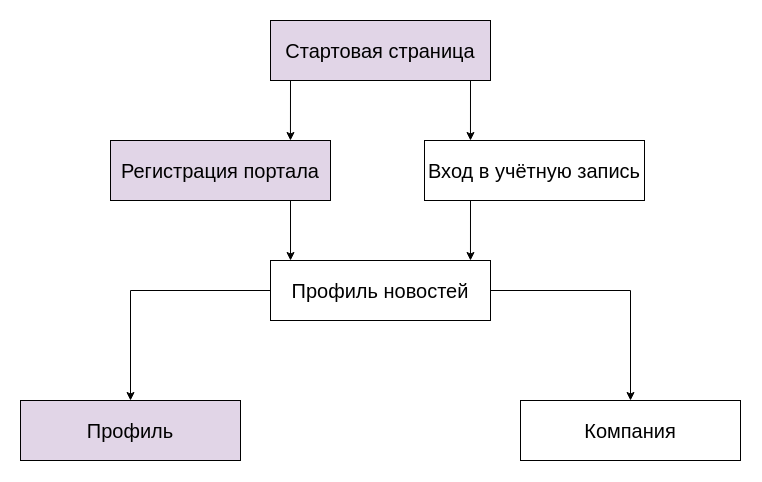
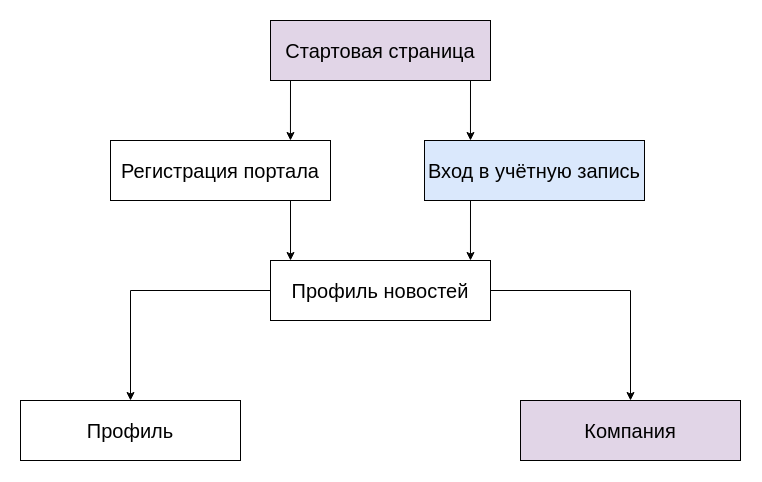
(221, 171) -> (221, 171)
(535, 171) -> (535, 171)
(131, 431) -> (131, 431)
(631, 431) -> (631, 431)
